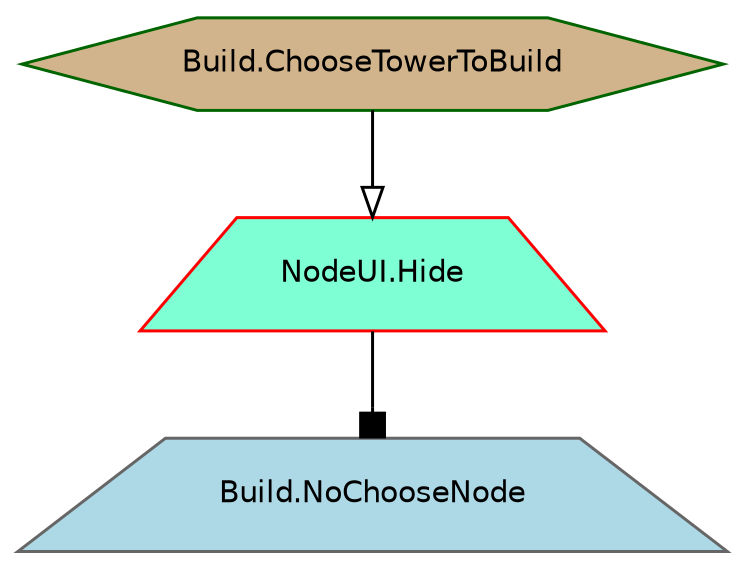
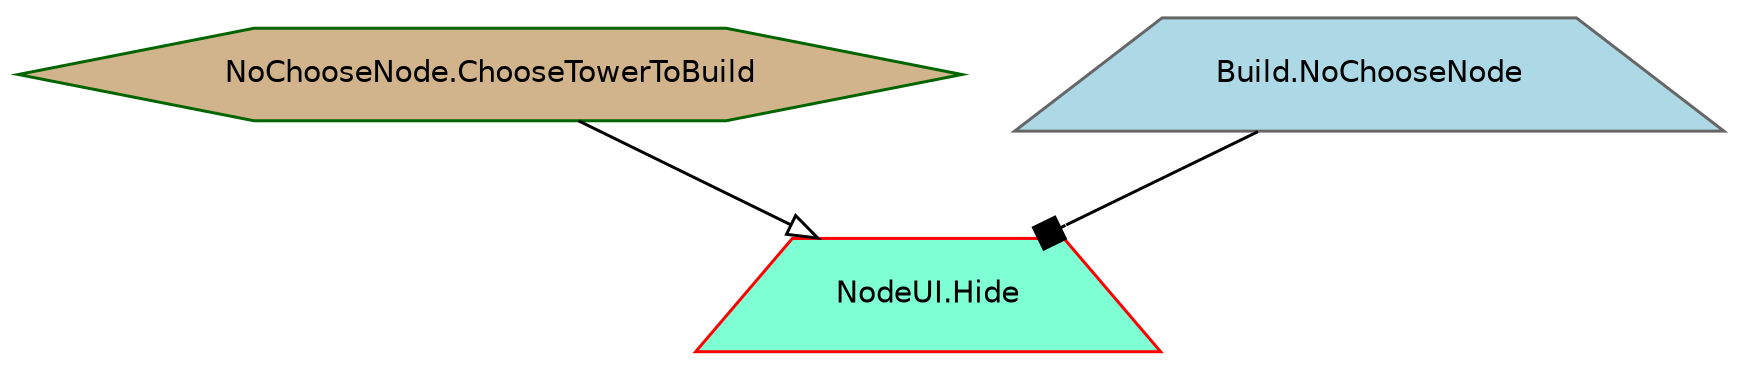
(373, 64) -> (490, 75)
(373, 369) -> (1162, 178)
